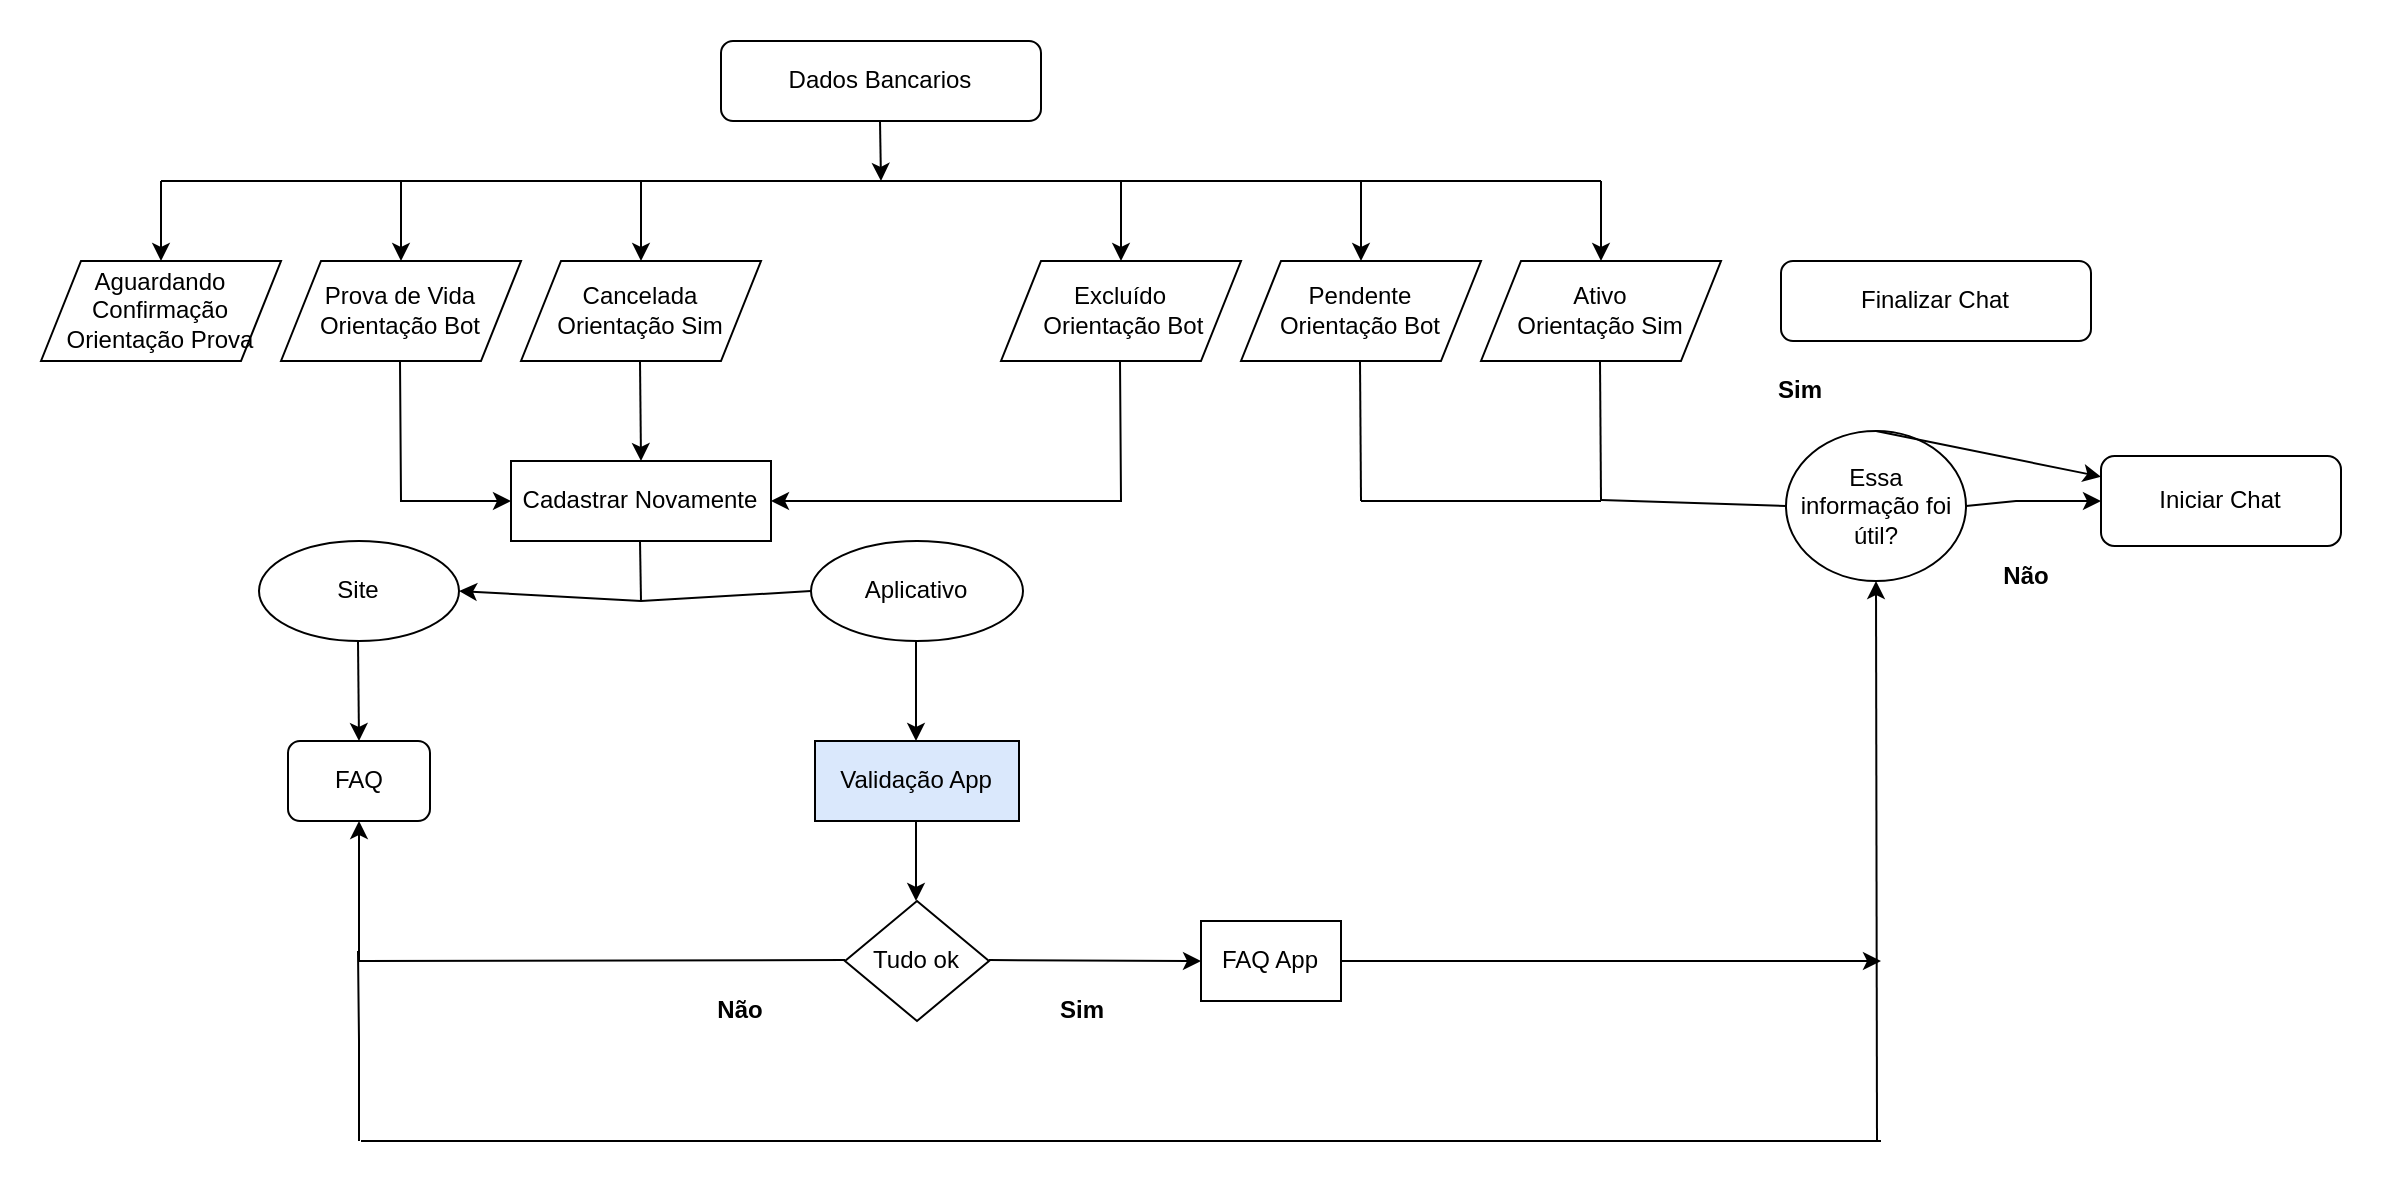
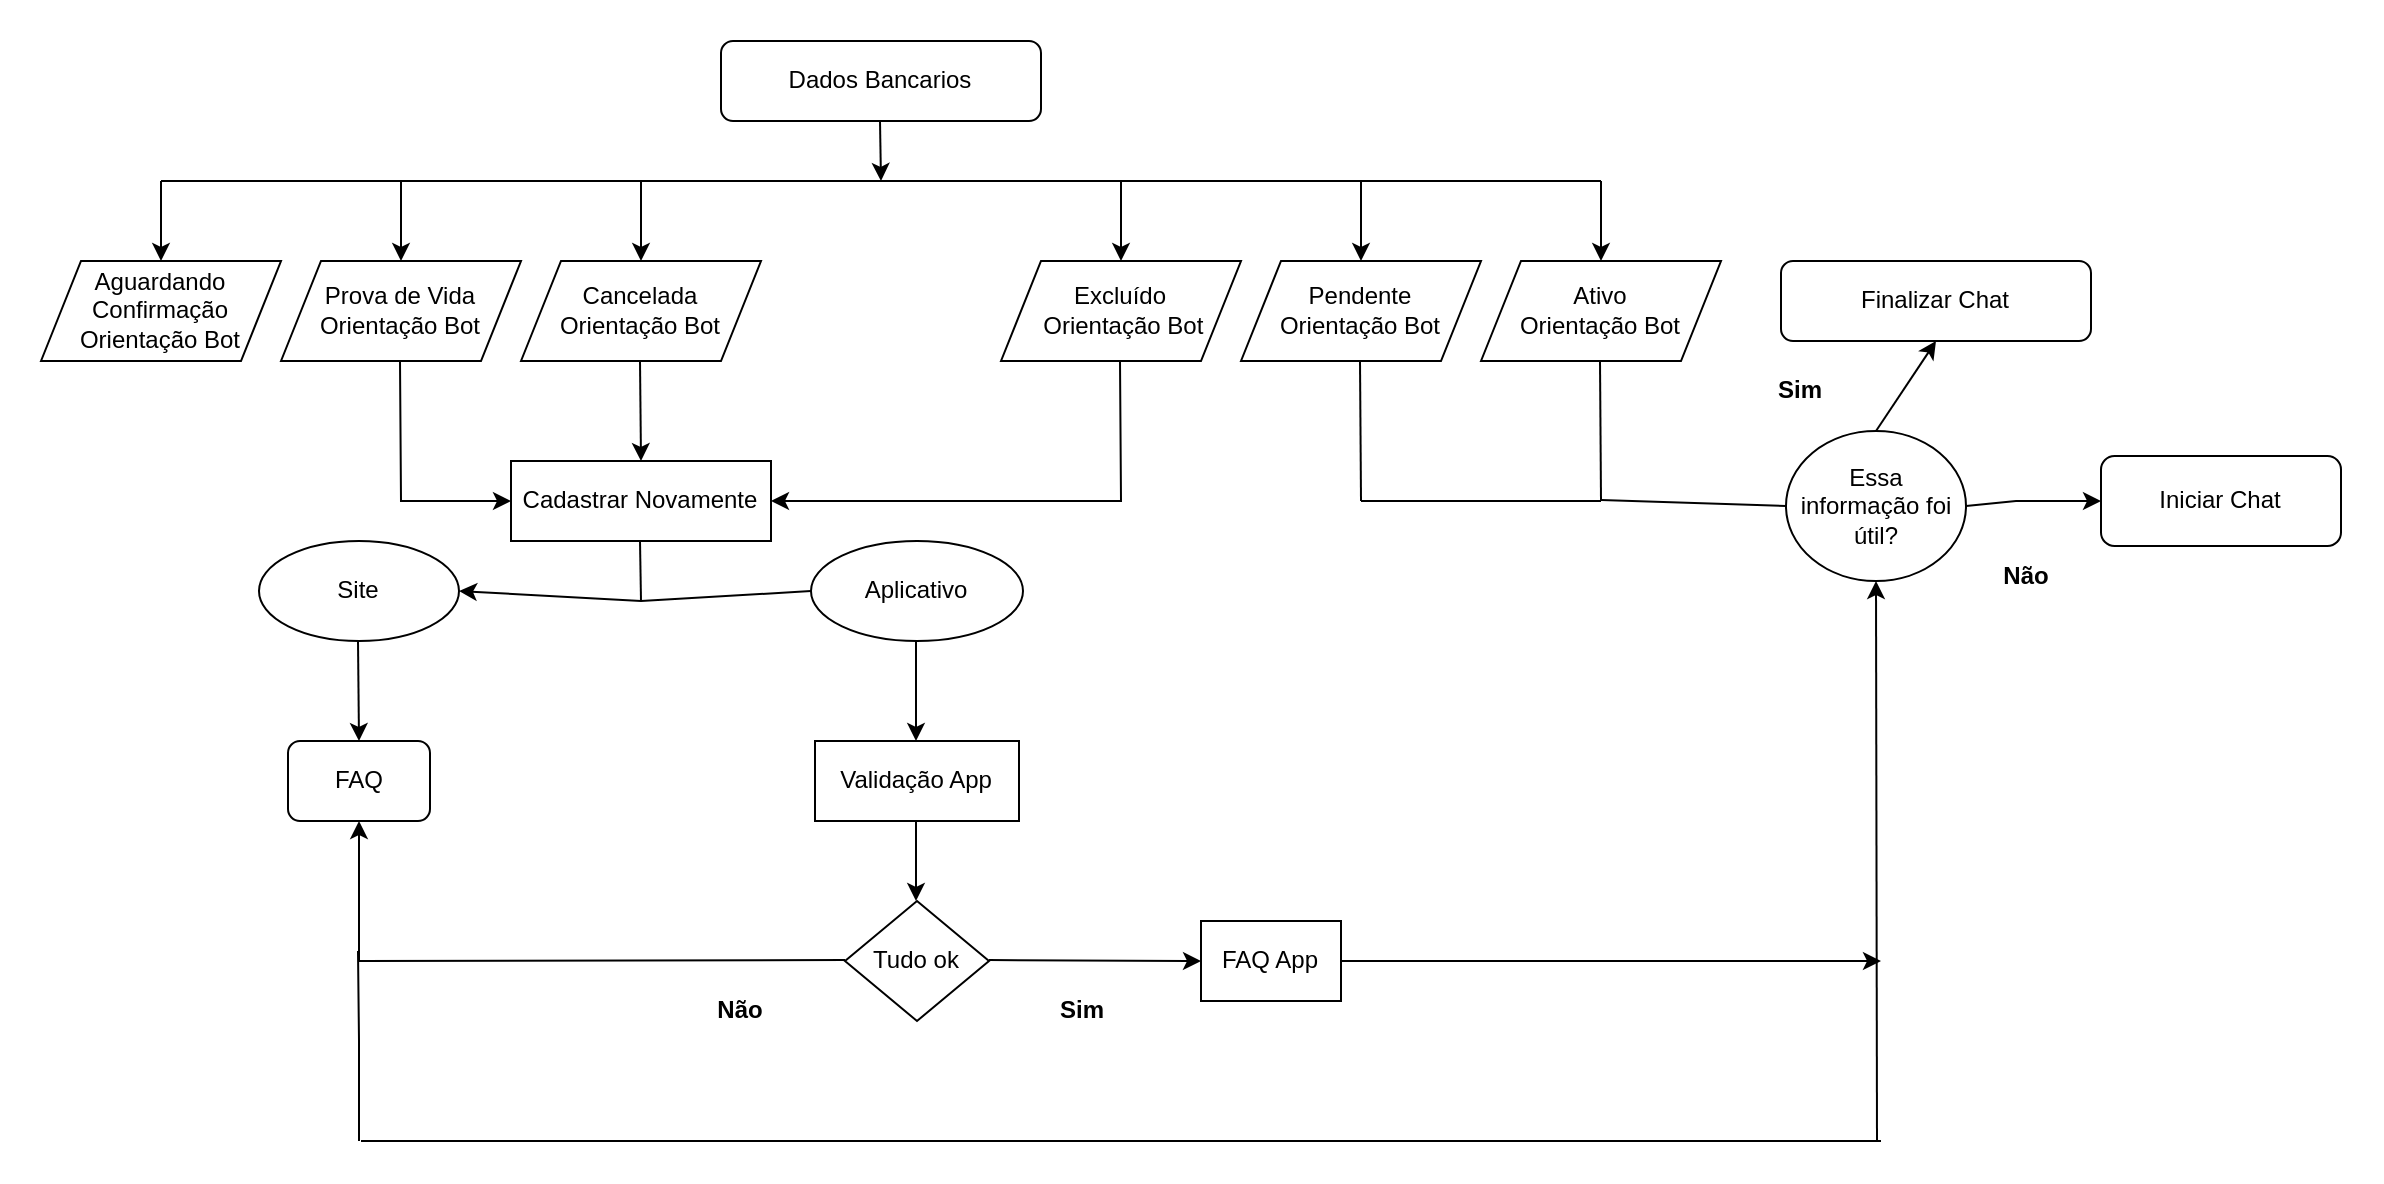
(161, 311) -> (161, 311)
(641, 311) -> (641, 311)
(1601, 311) -> (1601, 311)
(1982, 453) -> (1902, 392)
(917, 781) -> (917, 781)
